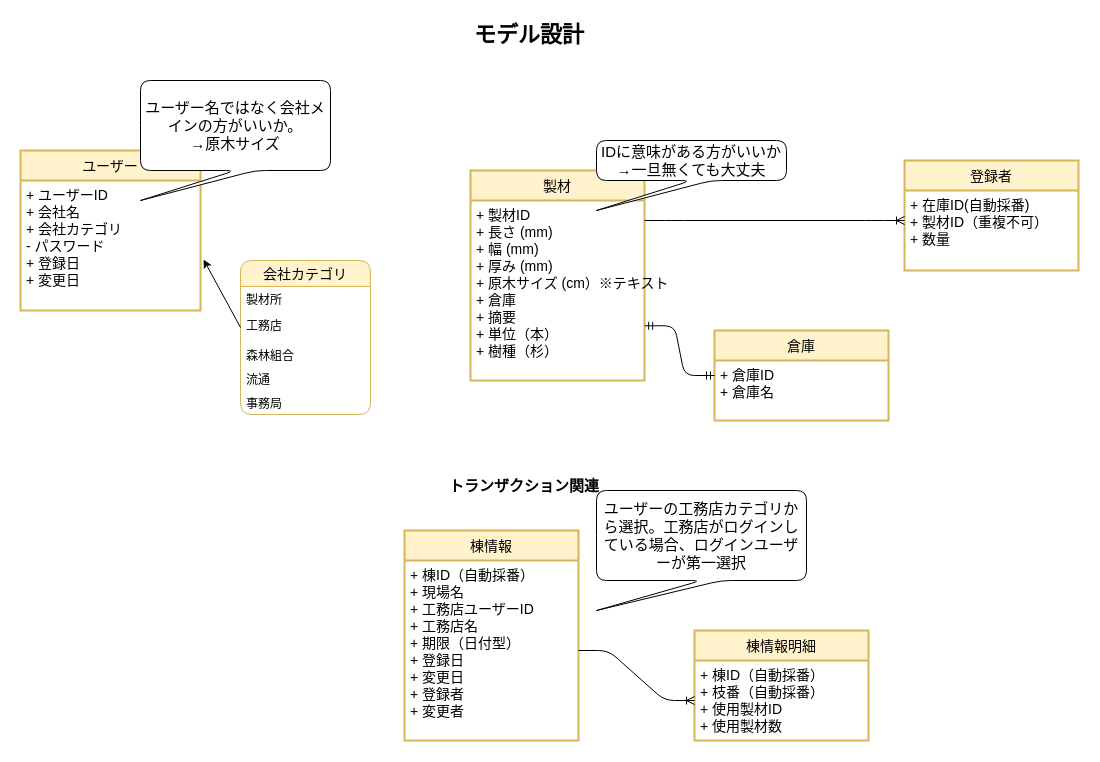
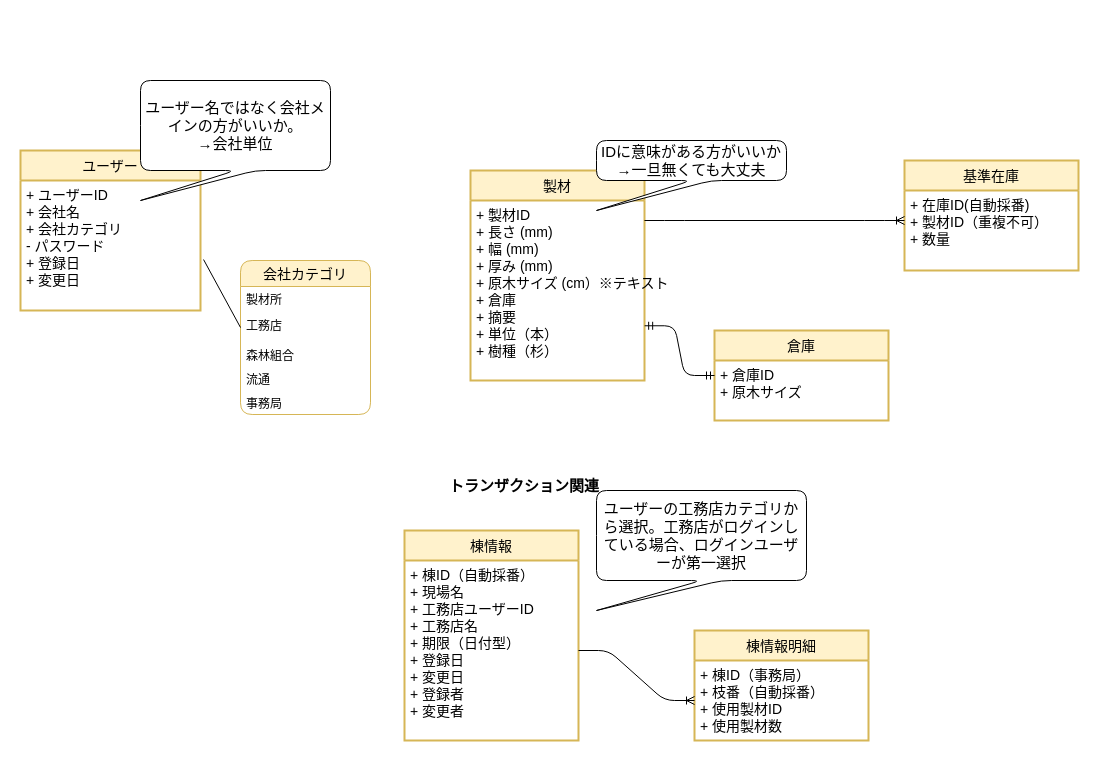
(530, 36) -> none
(236, 126) -> (236, 126)
(991, 176) -> (991, 176)
(207, 266) -> (206, 264)
(748, 375) -> (748, 375)
(763, 675) -> (756, 675)
